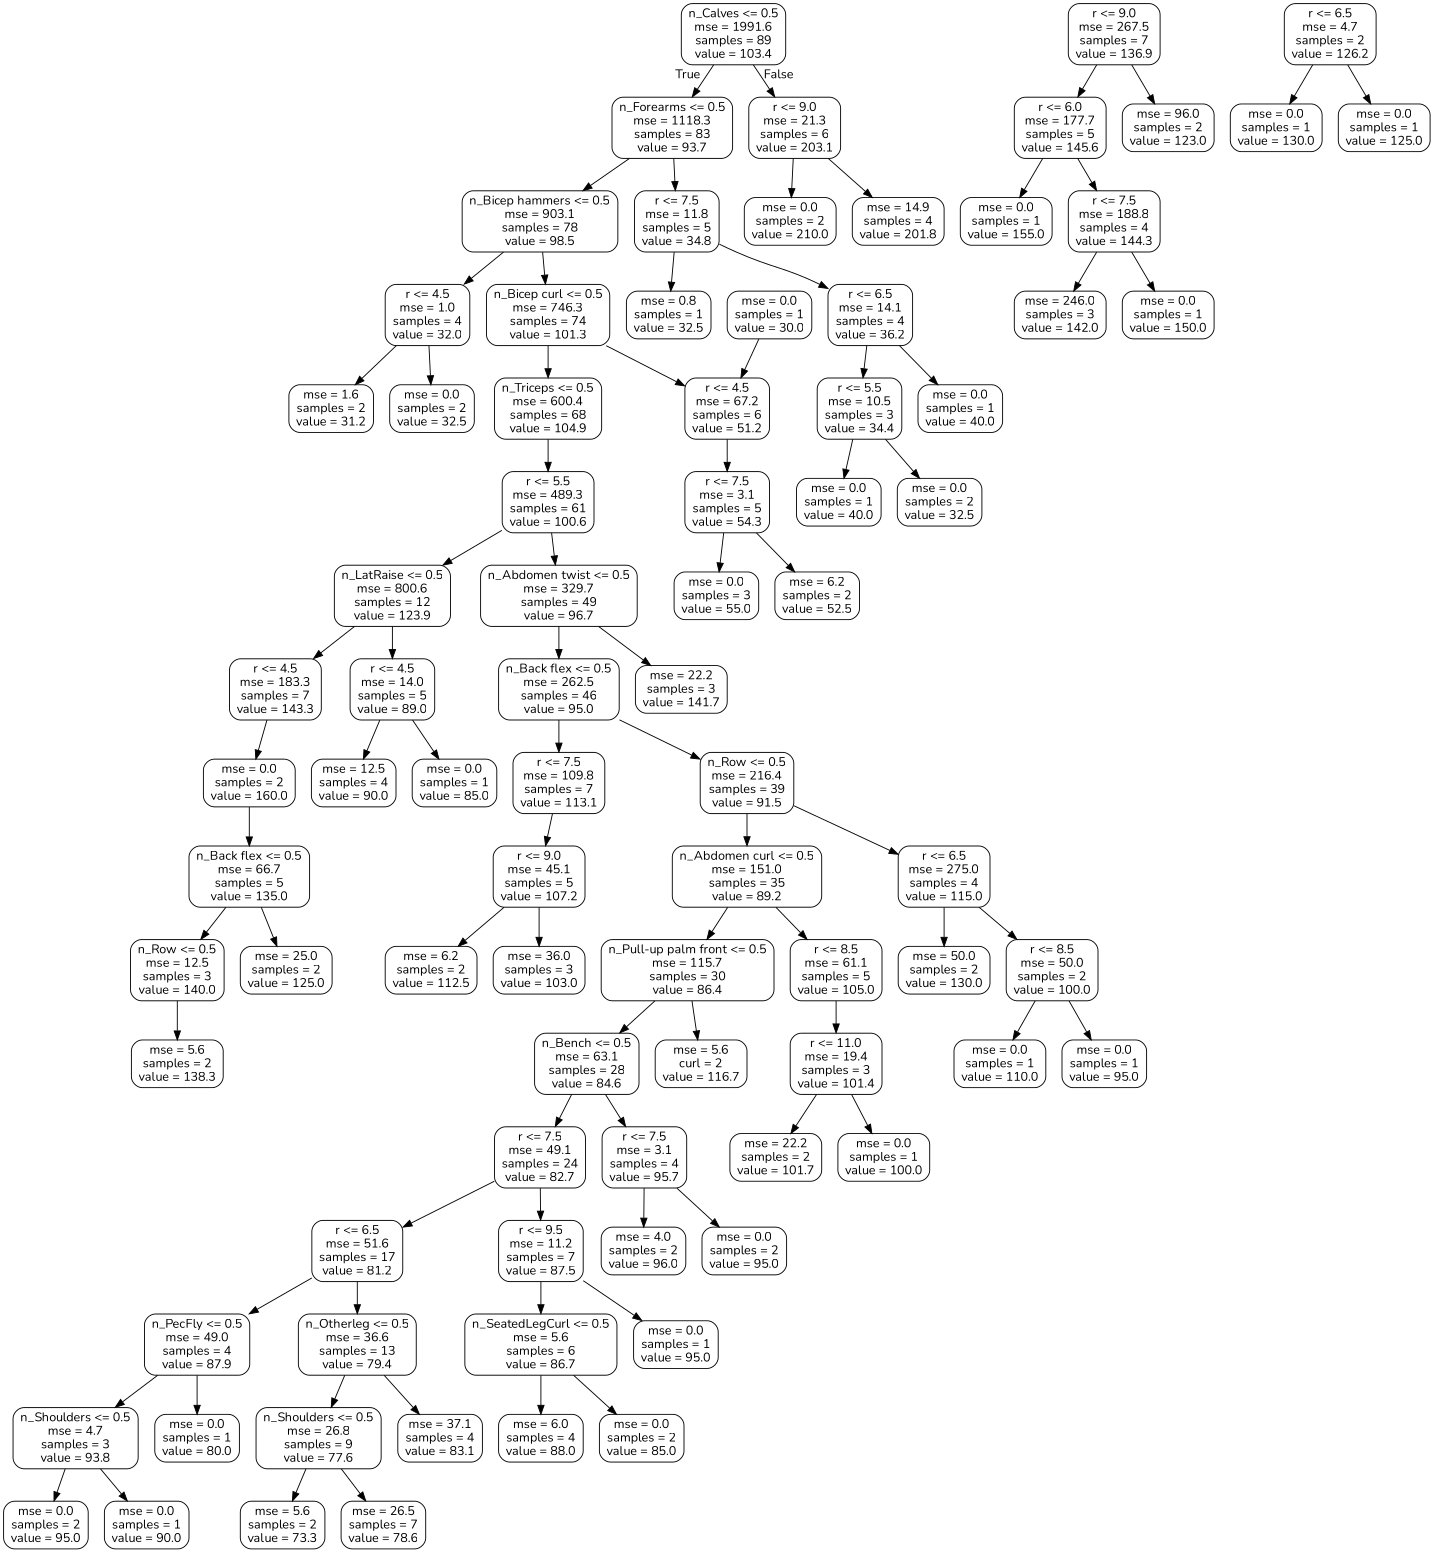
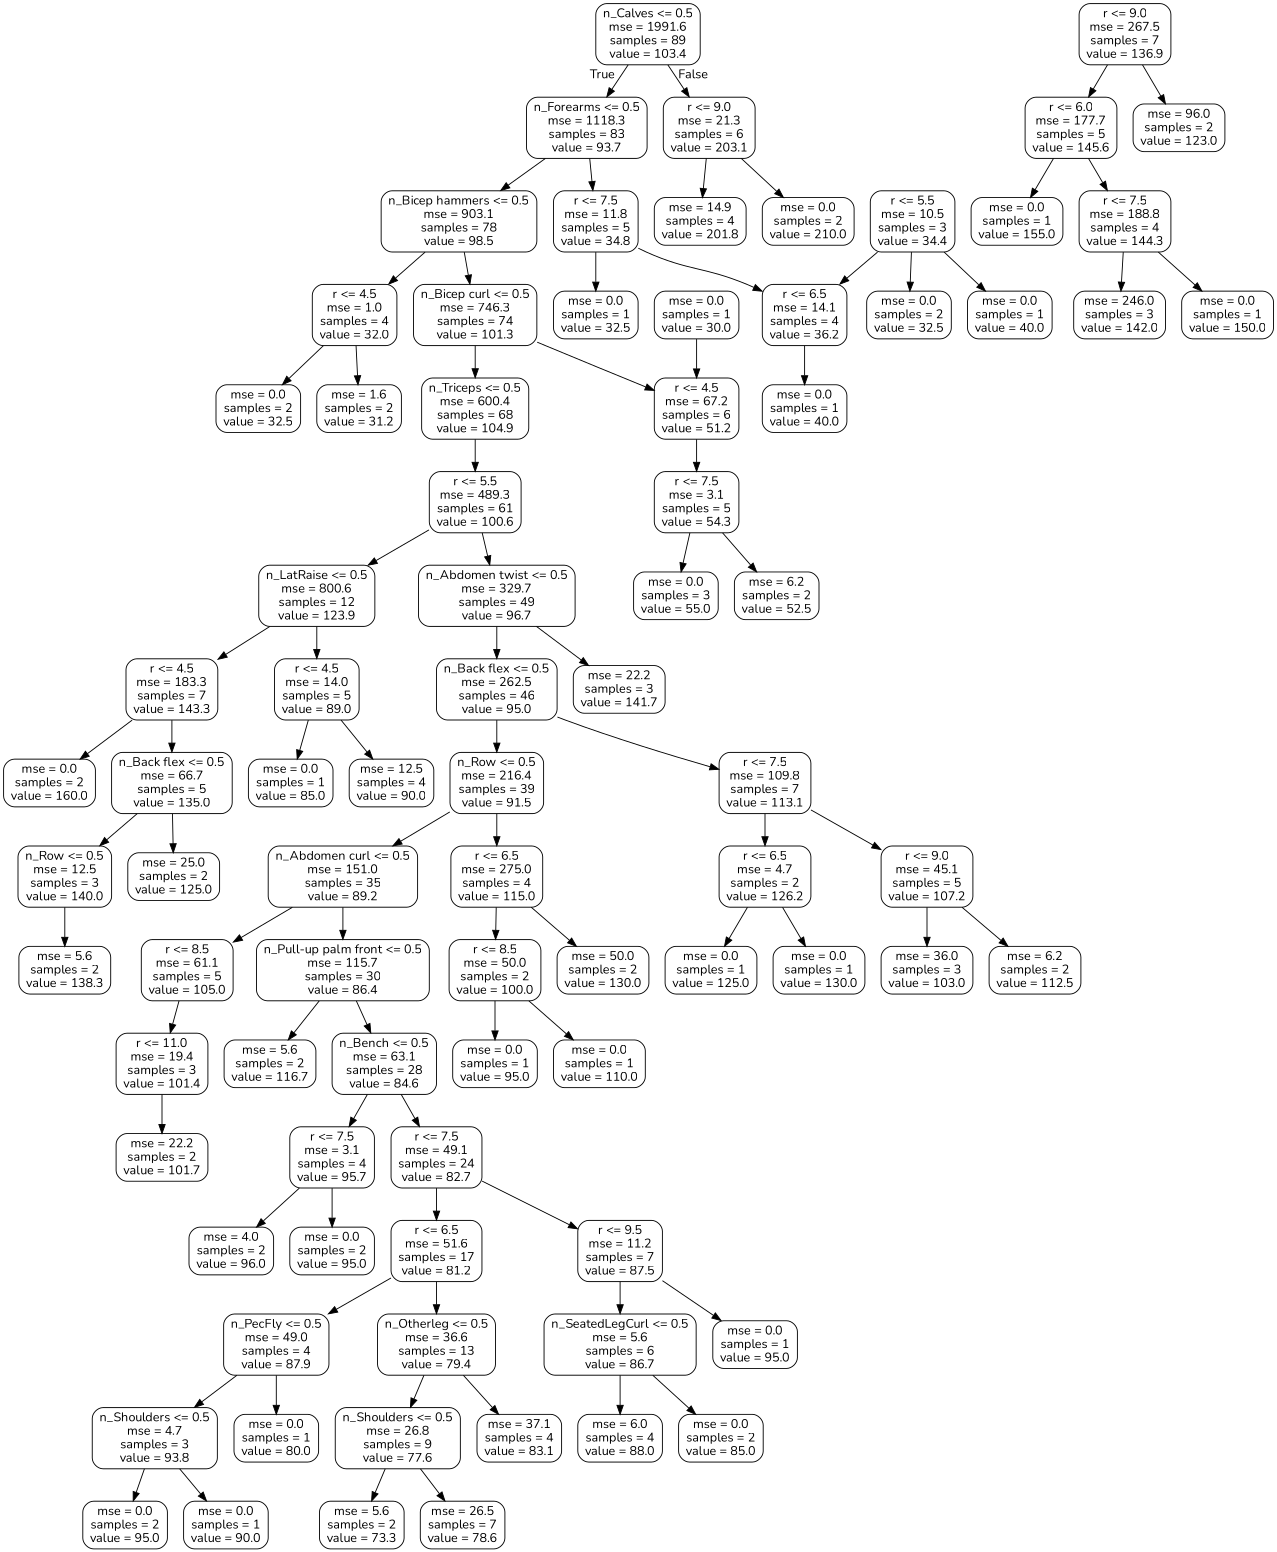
(669, 315) -> (596, 315)
(865, 357) -> (862, 265)
(249, 822) -> (172, 732)
none -> (765, 825)
(701, 1064) -> (270, 1064)
(884, 1157) -> none
